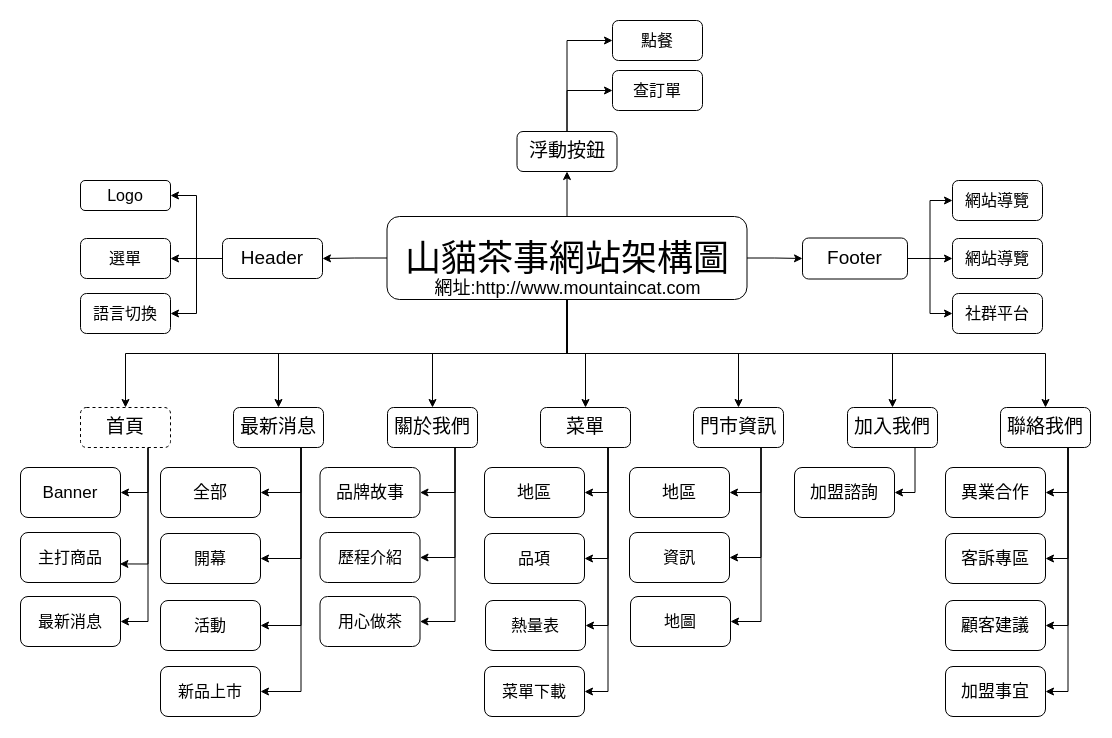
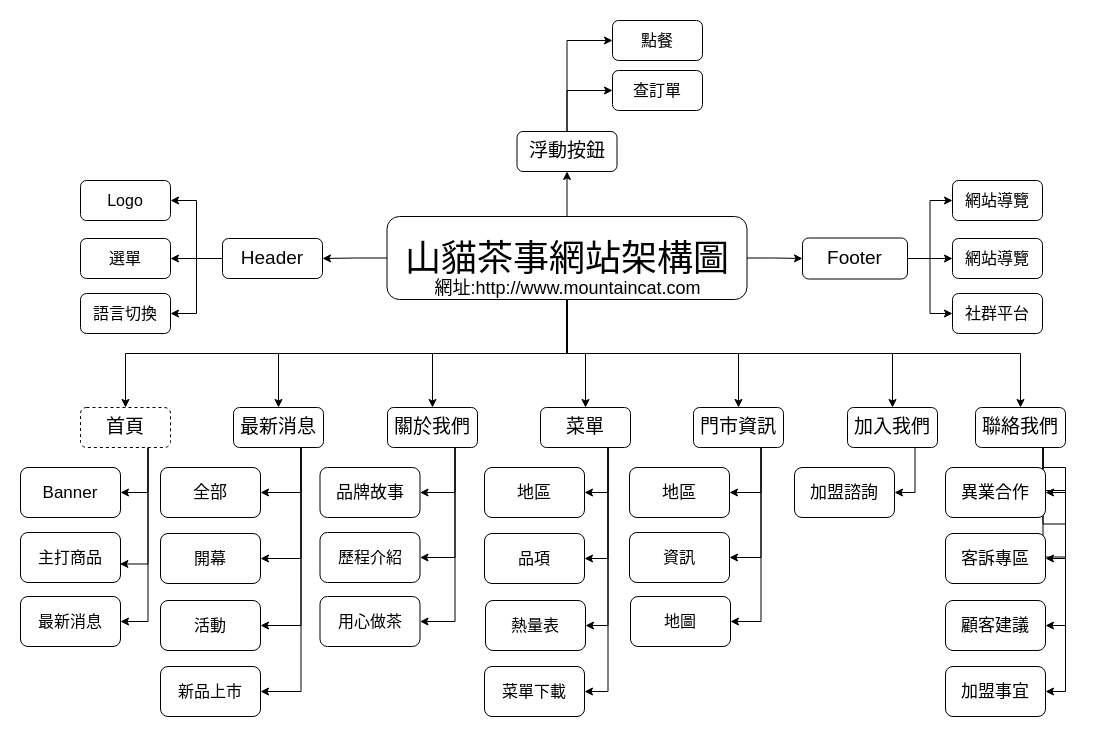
(126, 196) -> (126, 201)
(1046, 428) -> (1021, 428)
